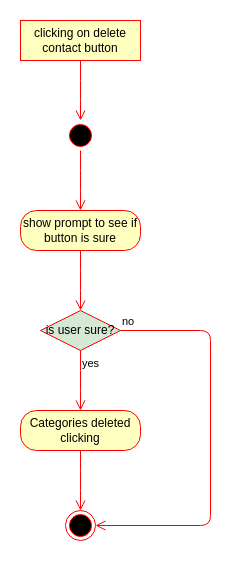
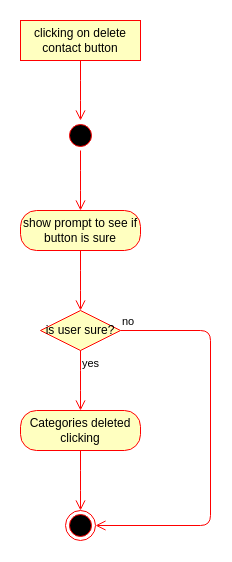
(81, 331) -> (81, 331)
